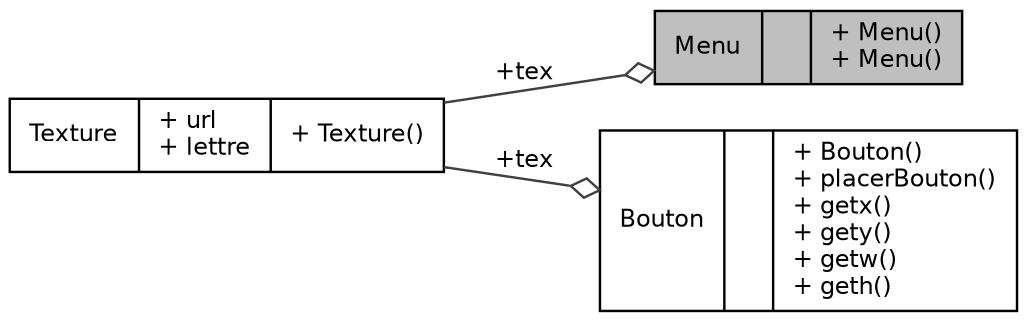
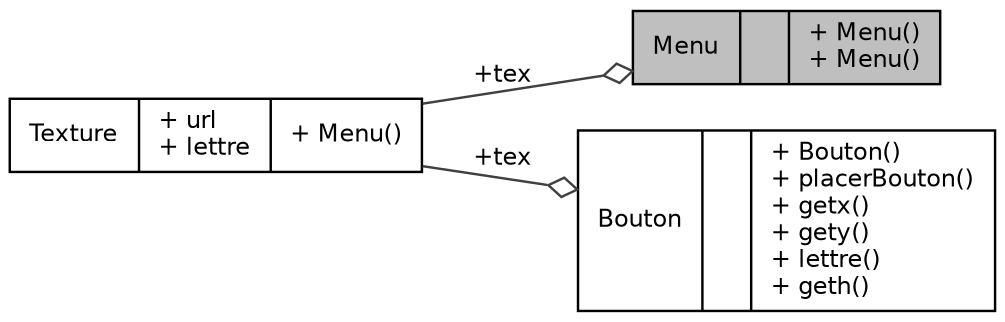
(357, 134) -> (346, 134)
(845, 260) -> (827, 260)
